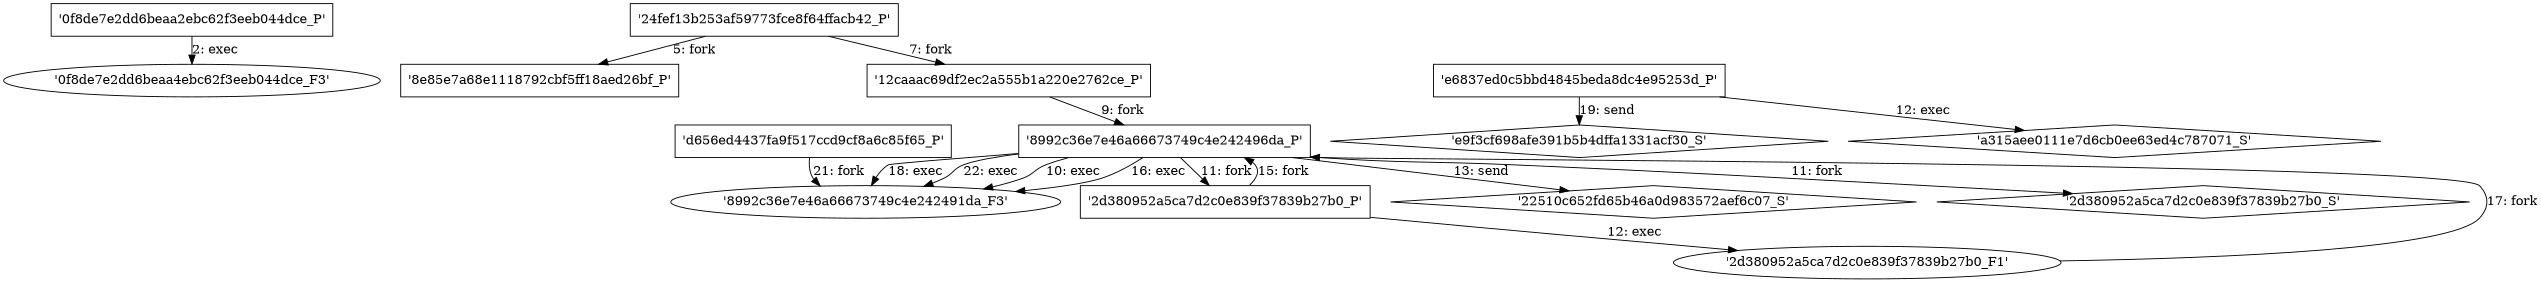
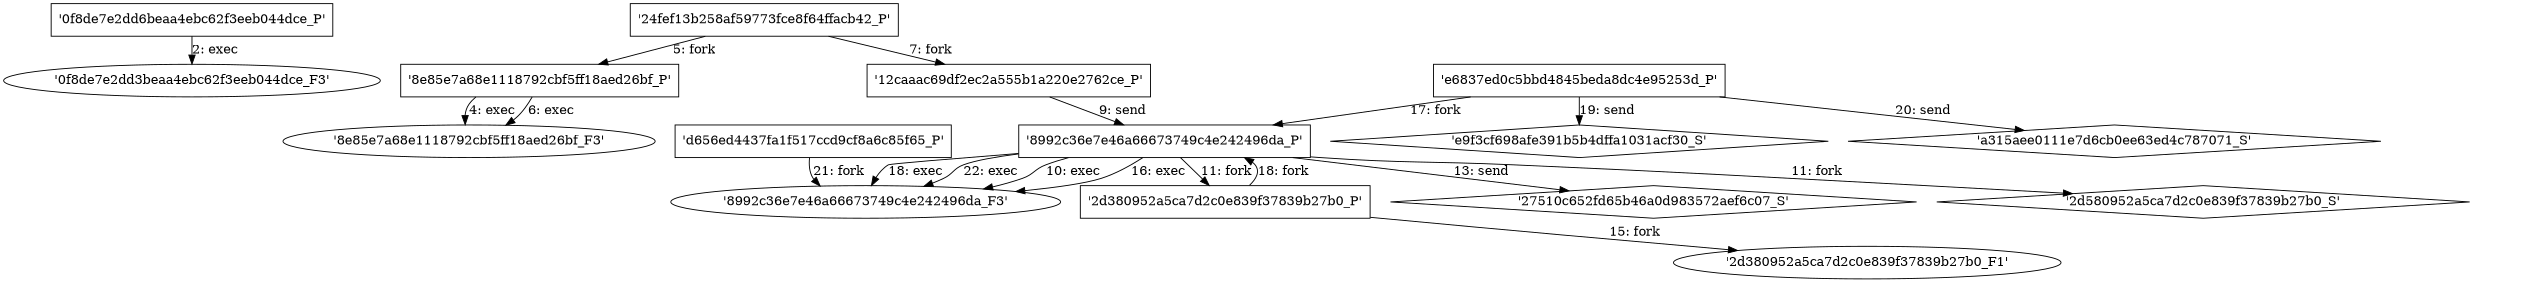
(192, 20) -> (192, 20)
(764, 20) -> (764, 20)
(192, 81) -> (192, 81)
(1122, 111) -> (1122, 111)
(1923, 111) -> (1923, 111)
none -> (469, 141)
(813, 141) -> (813, 141)
(1579, 141) -> (1579, 141)
(2130, 168) -> (1376, 110)
(1283, 172) -> (1283, 172)
(866, 202) -> (866, 202)
(1654, 202) -> (1654, 202)
(2203, 202) -> (2203, 202)
(1635, 232) -> (1635, 232)
